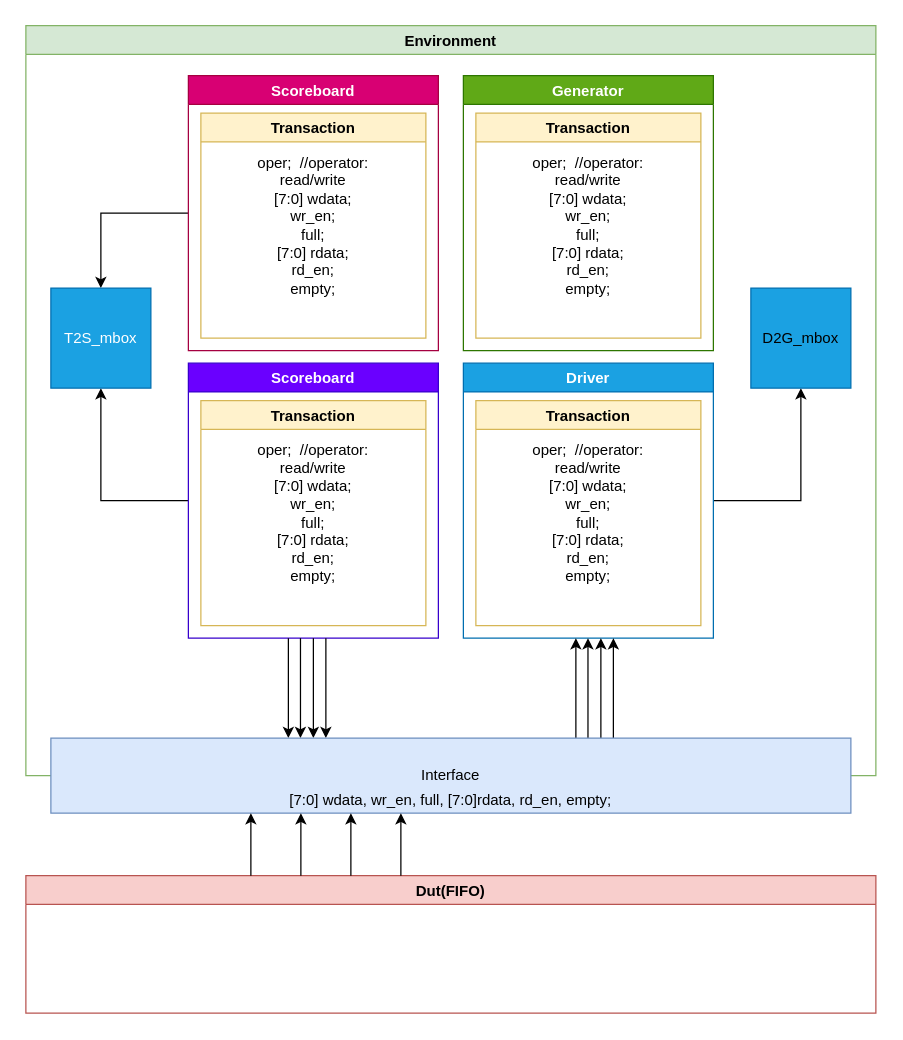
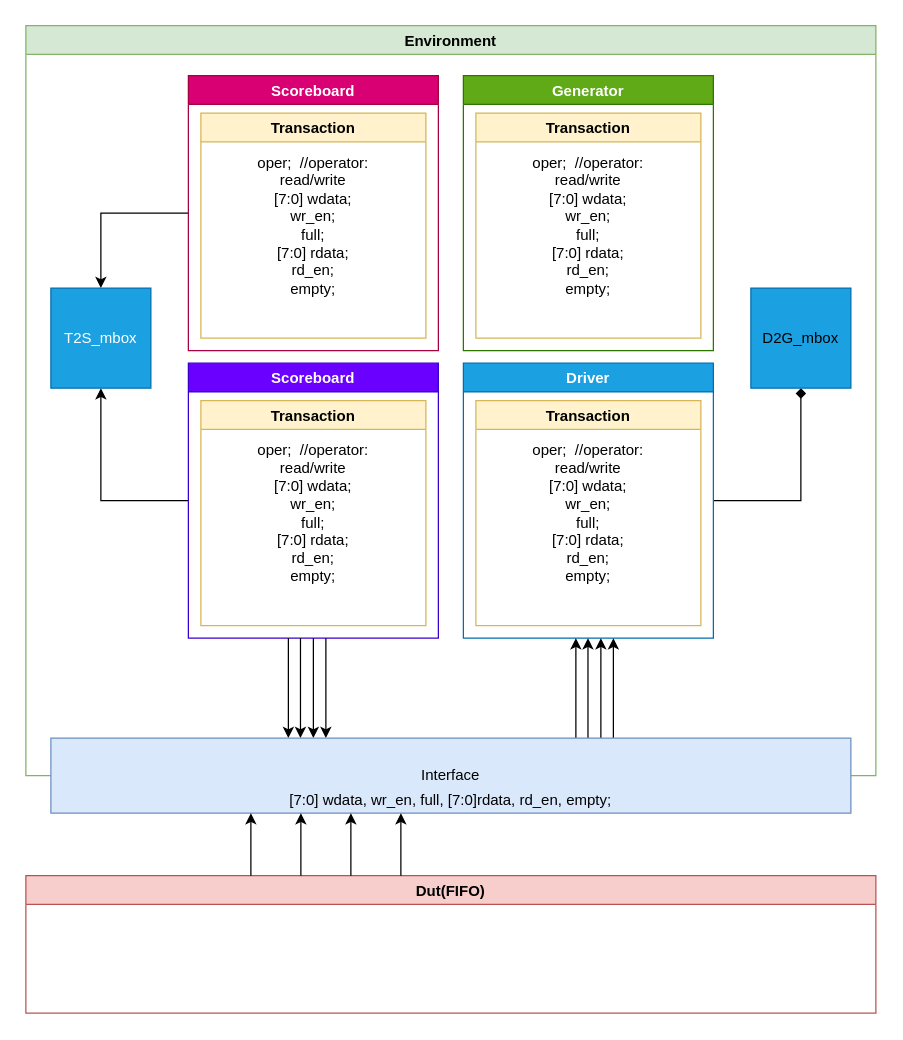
(801, 398) -> (801, 399)
